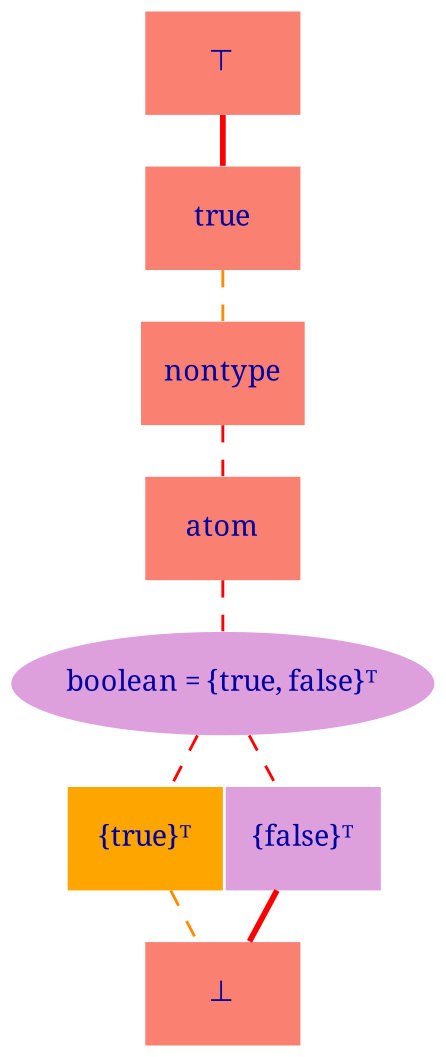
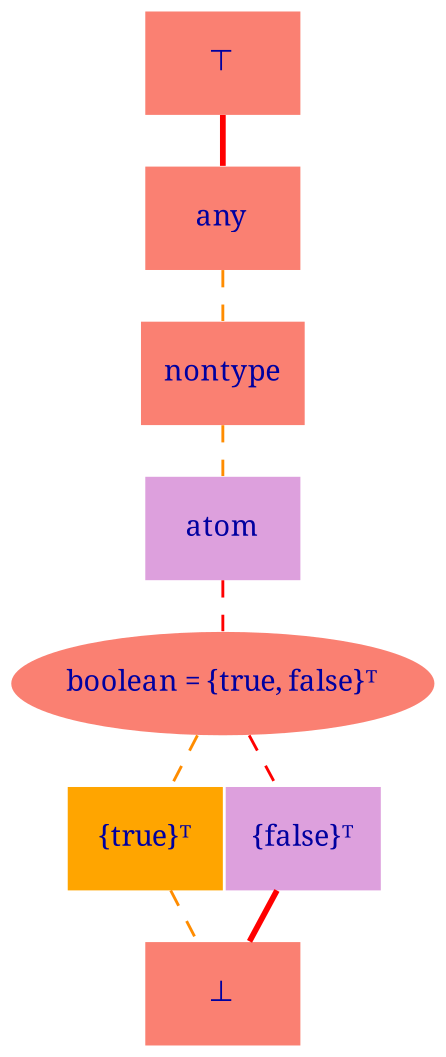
(223, 218) -> (223, 218)
(223, 451) -> (223, 451)
(223, 528) -> (223, 528)
(223, 684) -> (223, 684)
(184, 761) -> (184, 761)
